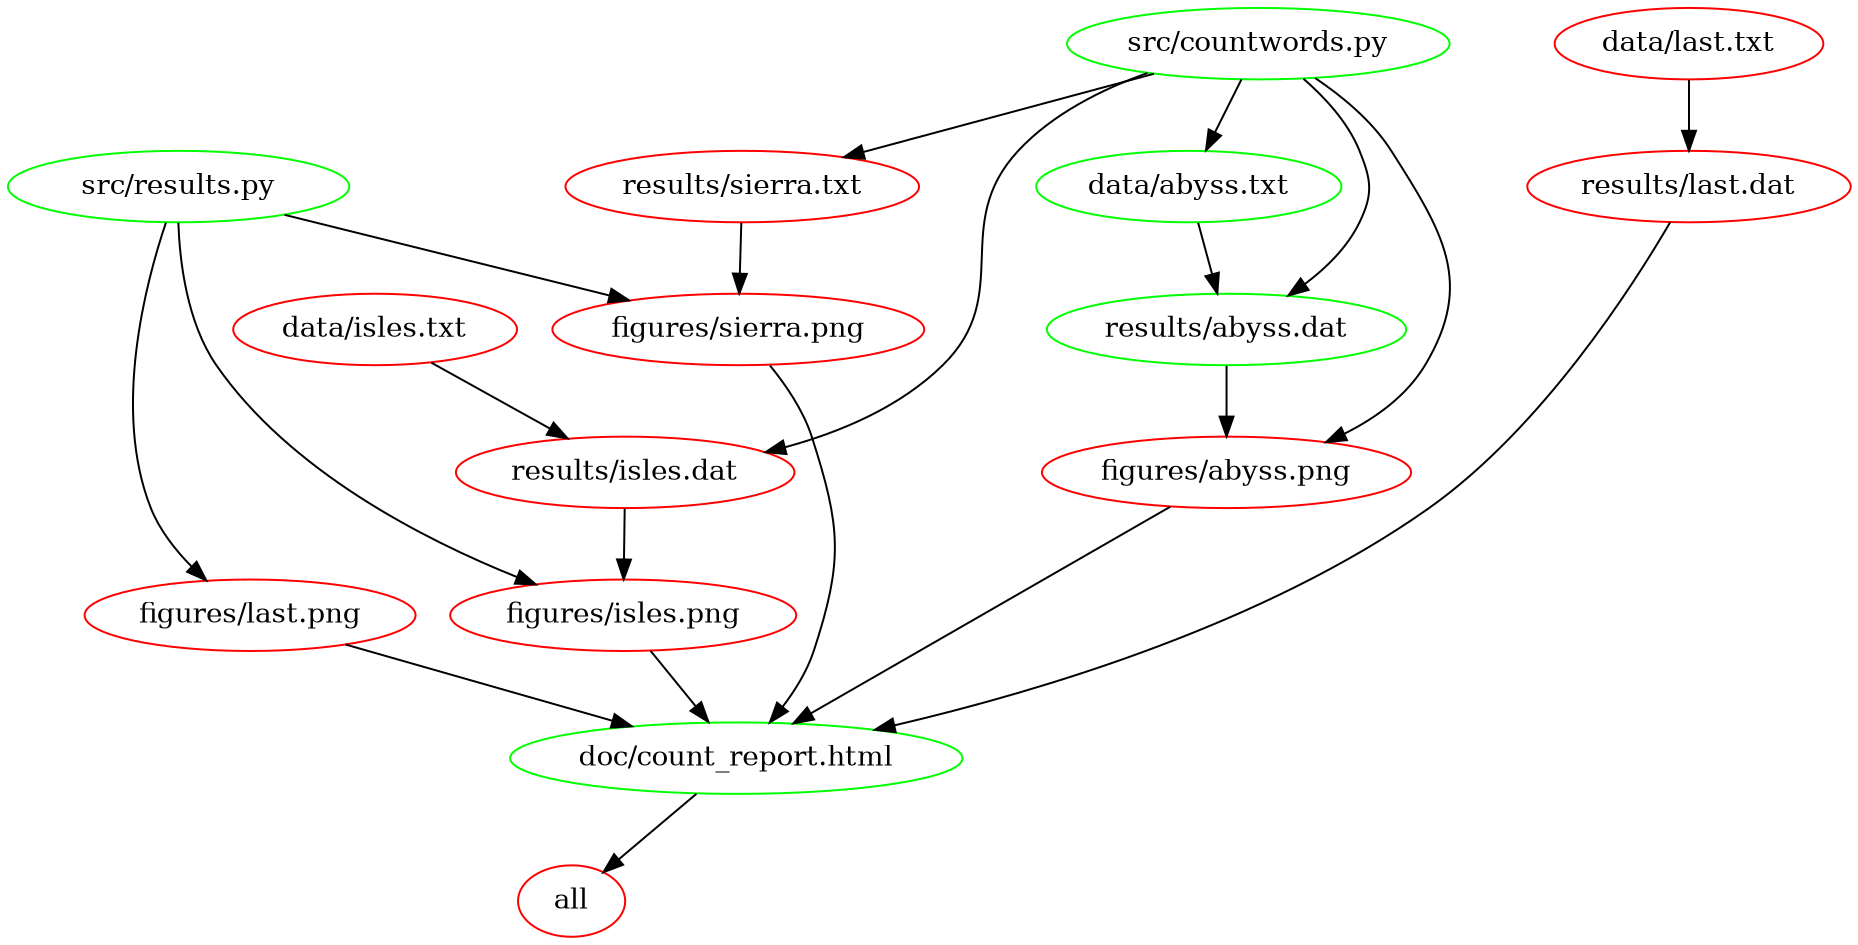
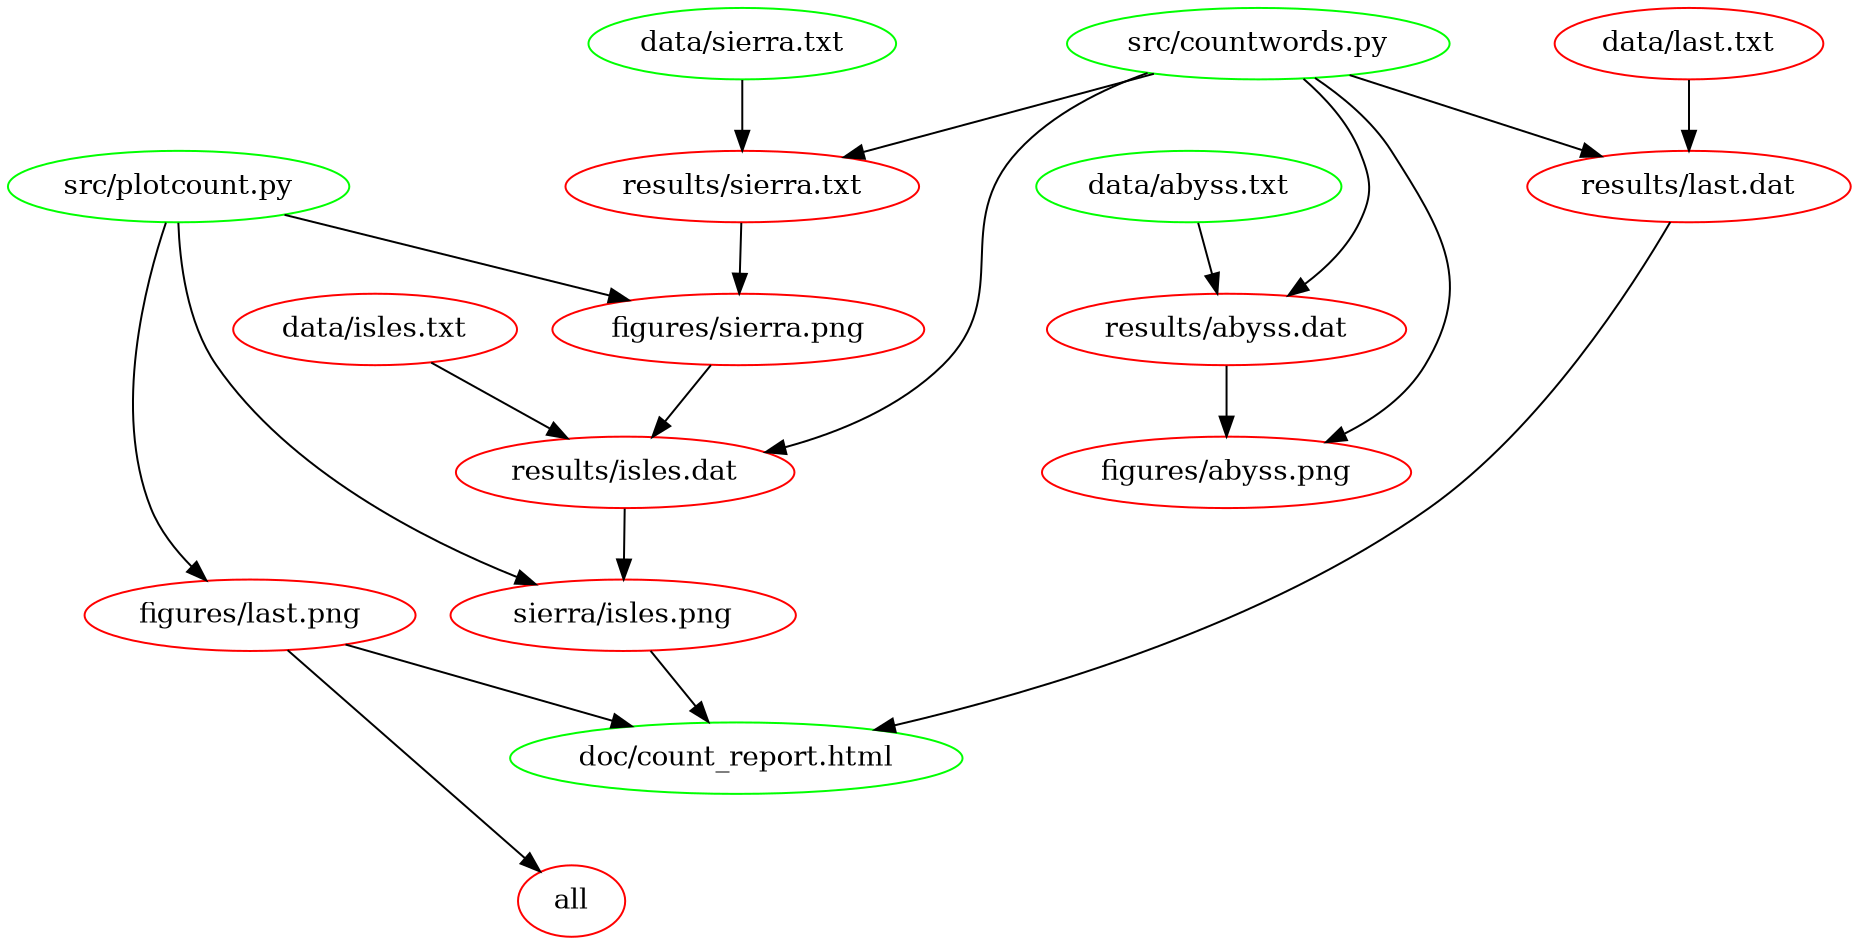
none -> (742, 44)
(1228, 106) -> (1466, 113)
(179, 187) -> (179, 187)
(1227, 329) -> (1227, 329)
(834, 534) -> (688, 393)
(991, 610) -> none
(623, 615) -> (623, 615)
(658, 827) -> (406, 754)
